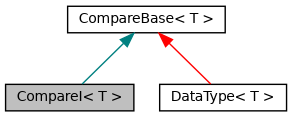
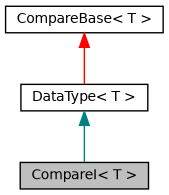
(103, 64) -> (84, 144)
